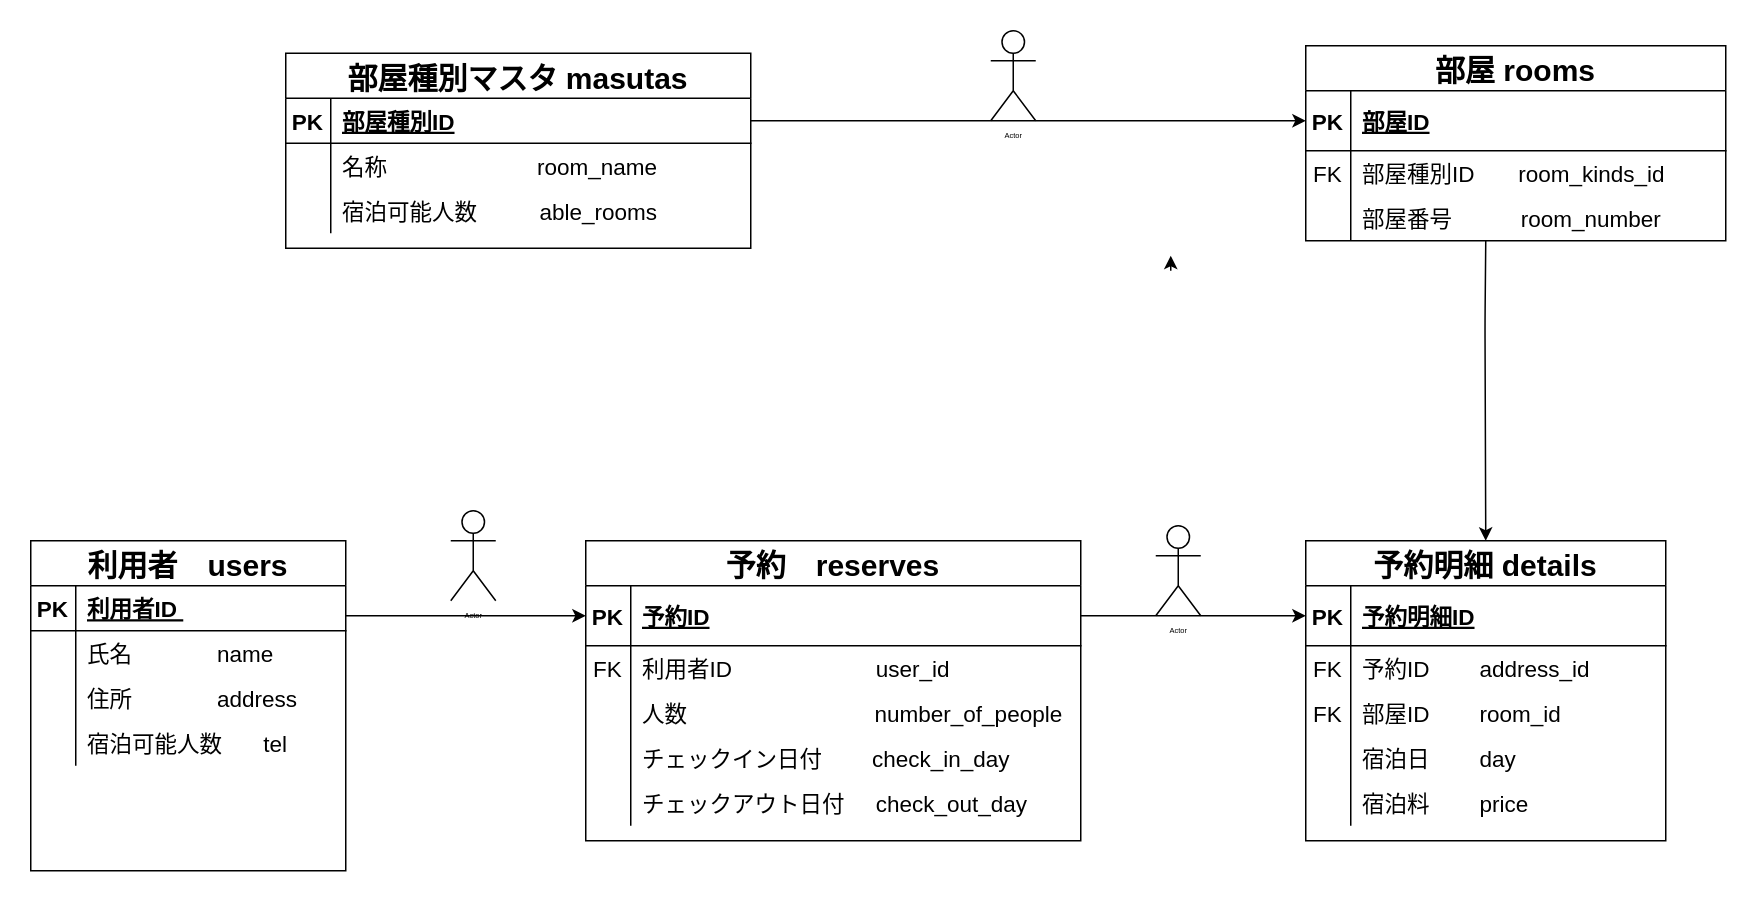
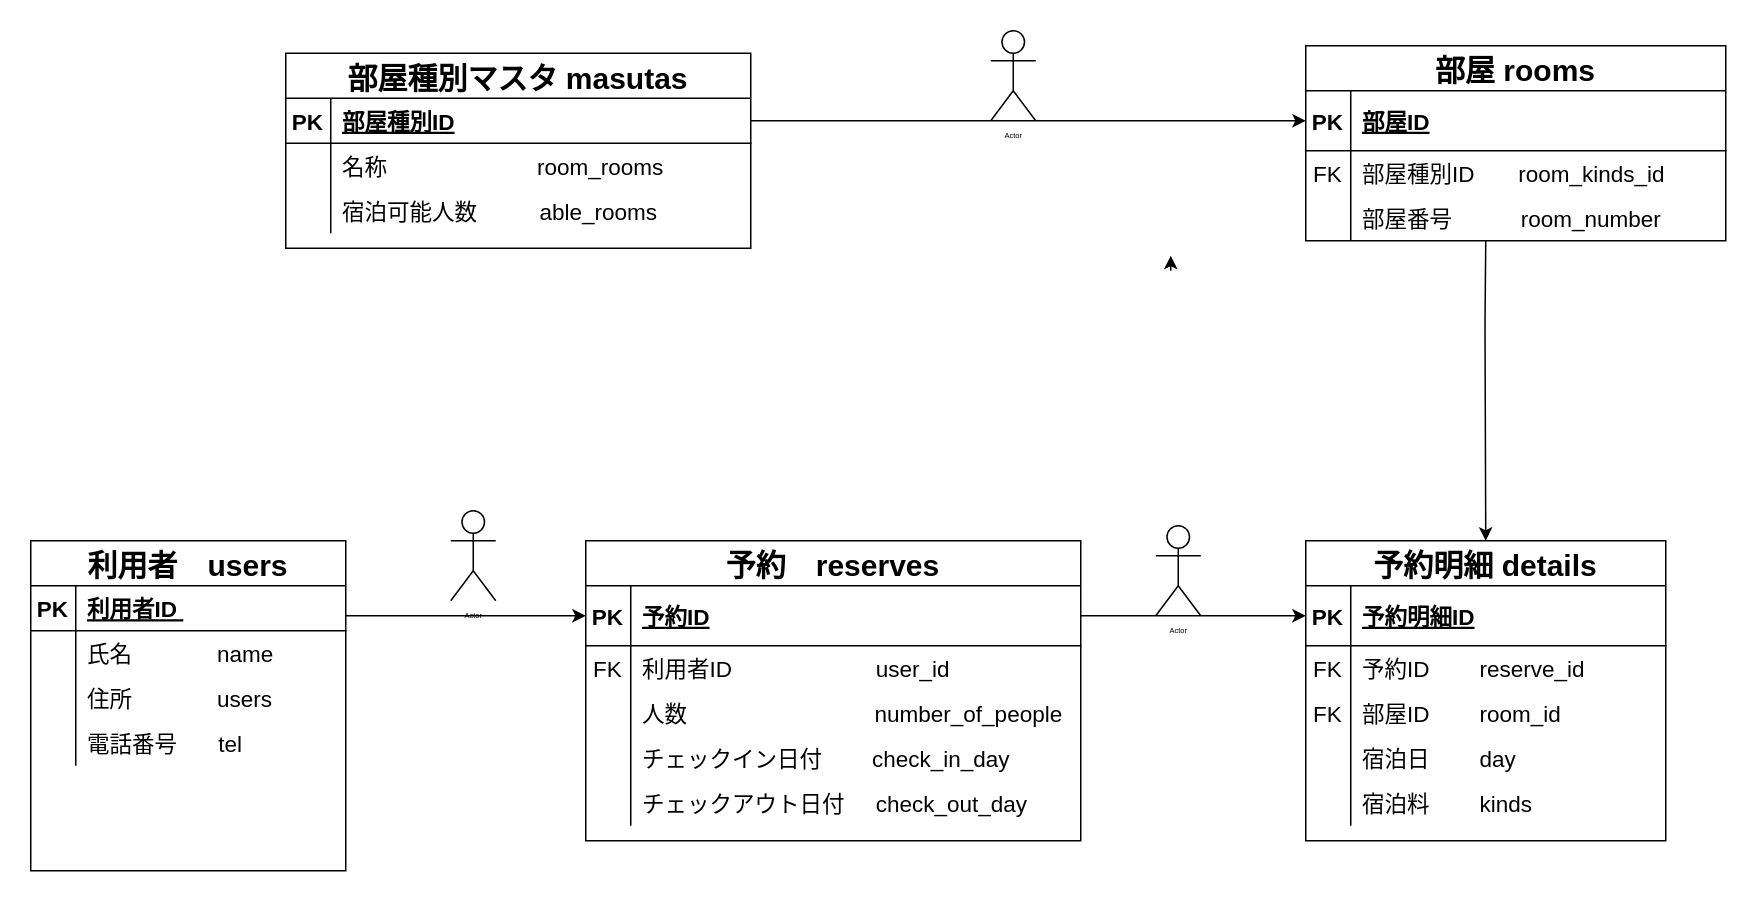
(537, 167) -> (544, 167)
(1496, 670) -> (1496, 670)
(213, 700) -> (201, 700)
(198, 745) -> (175, 745)
(1463, 805) -> (1463, 805)
